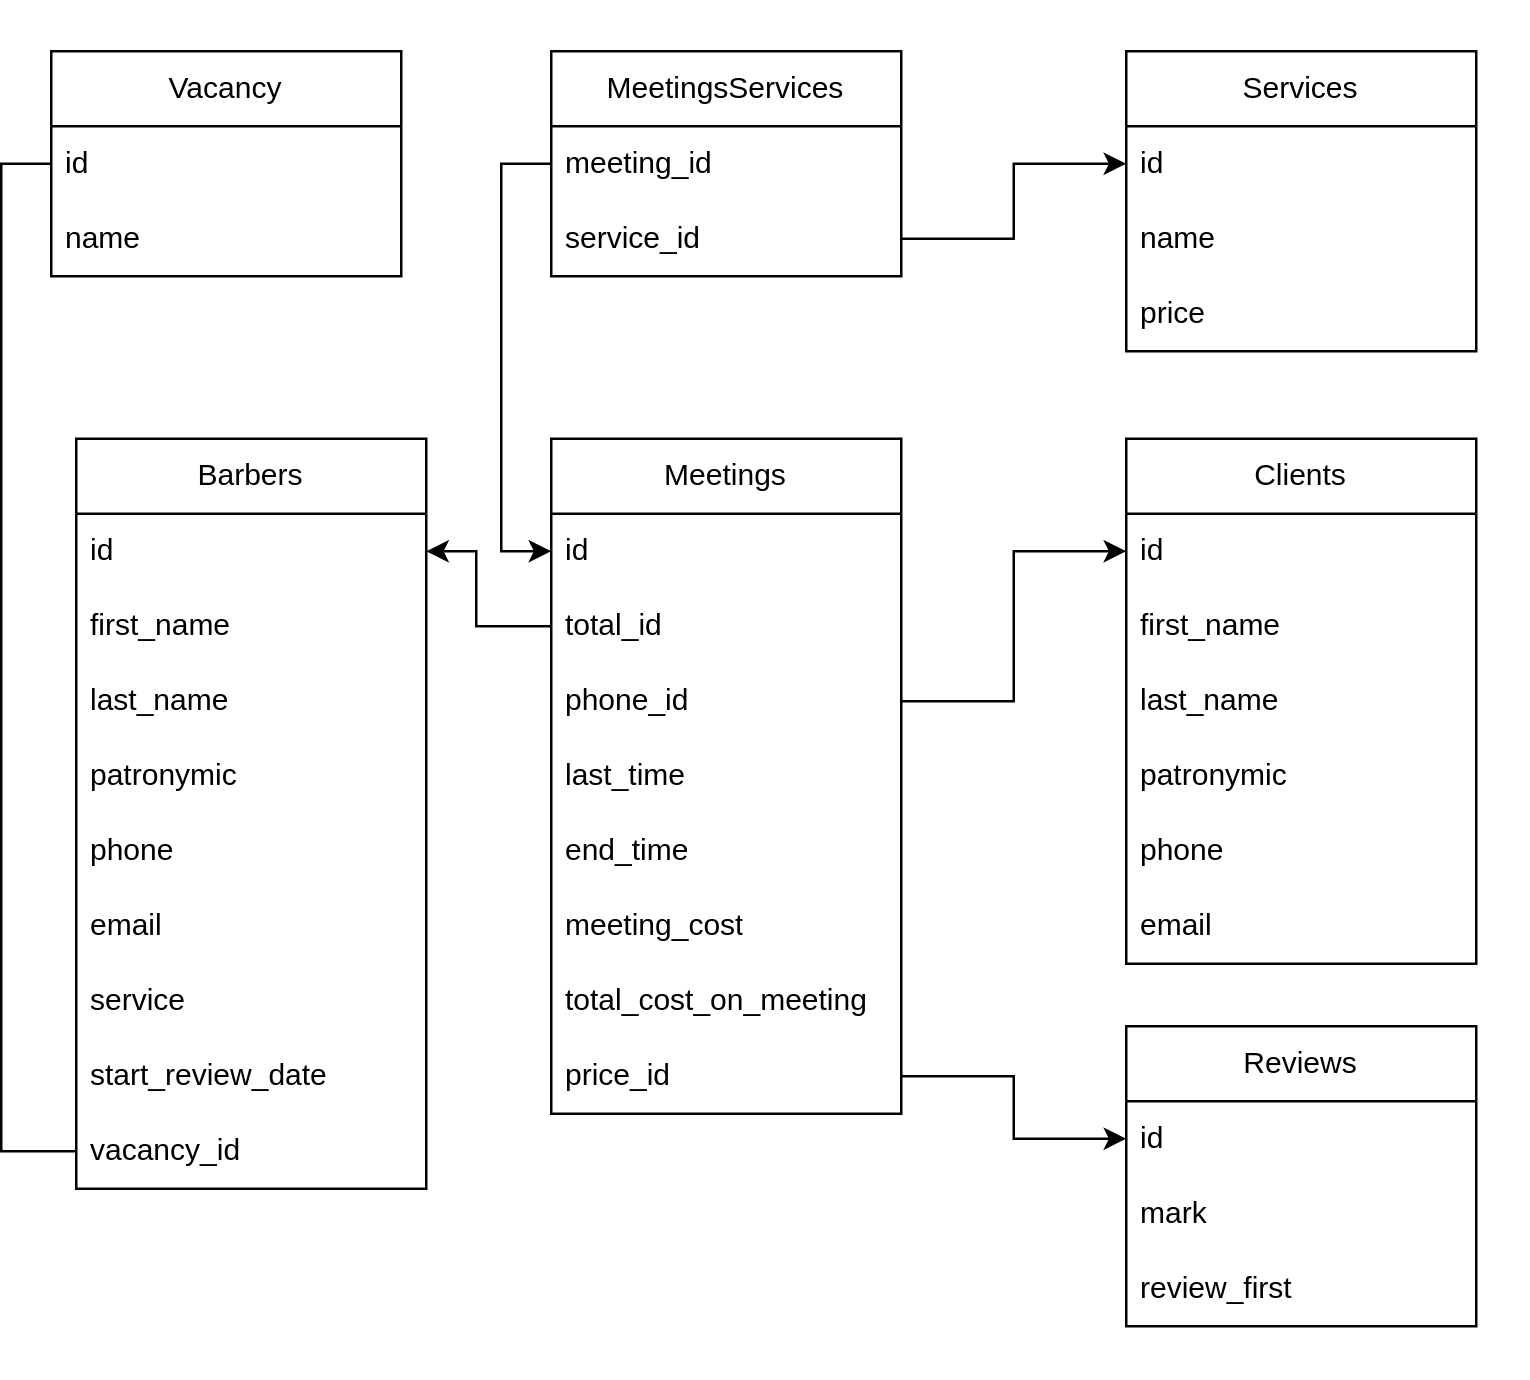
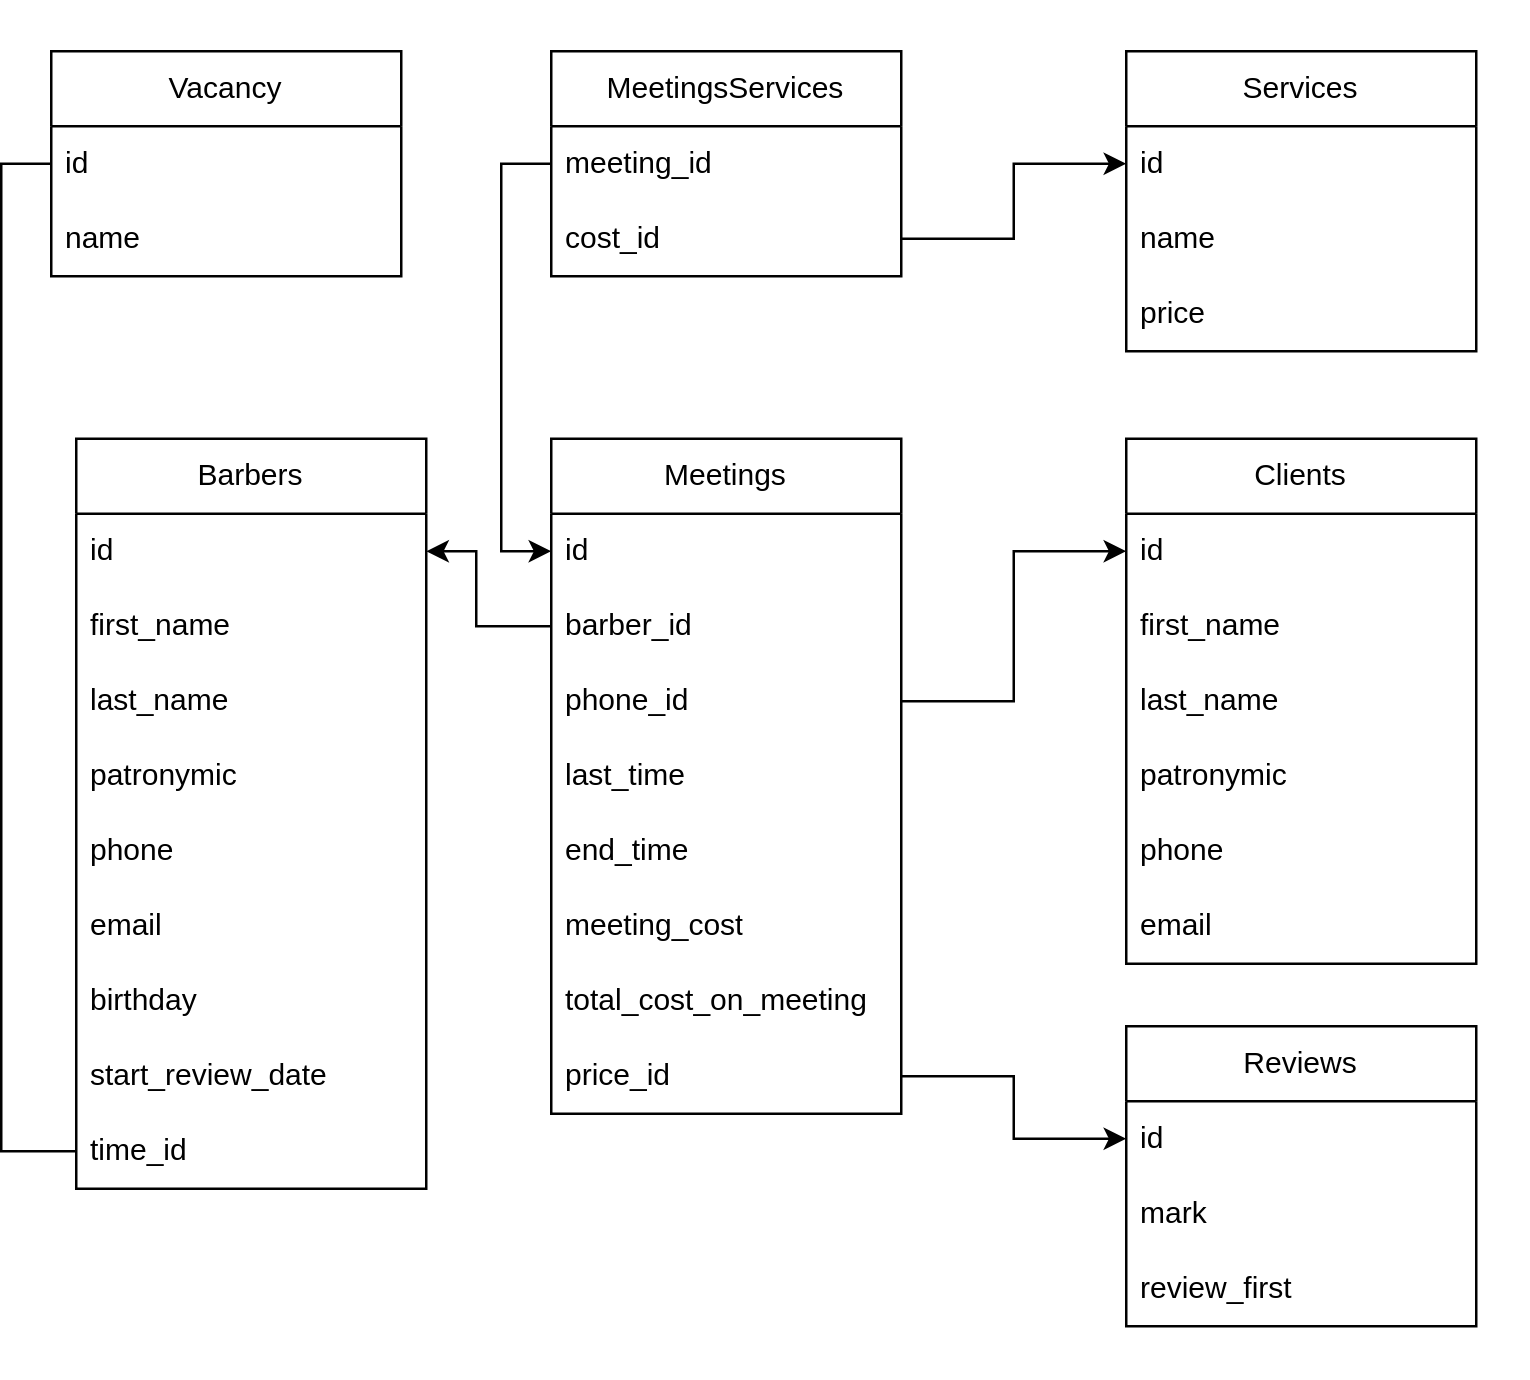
(642, 239) -> (621, 239)
(626, 626) -> (638, 626)
(146, 1001) -> (155, 1001)
(171, 1151) -> (142, 1151)
